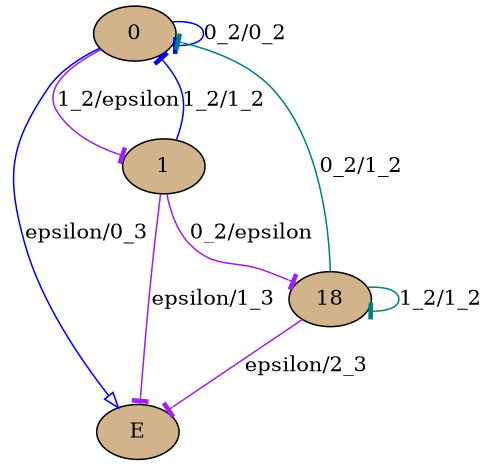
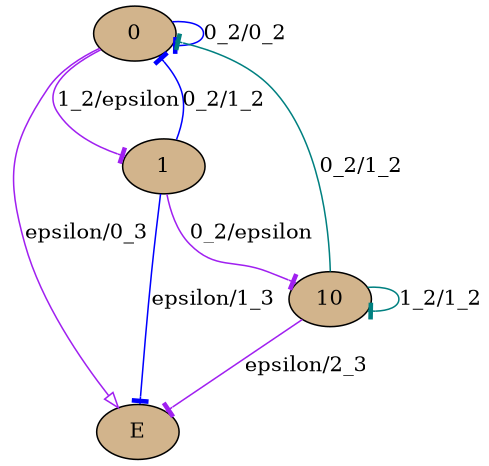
(224, 100) -> (224, 100)
(18, 217) -> (18, 217)
(149, 295) -> (149, 295)
(330, 299) -> (330, 299)
